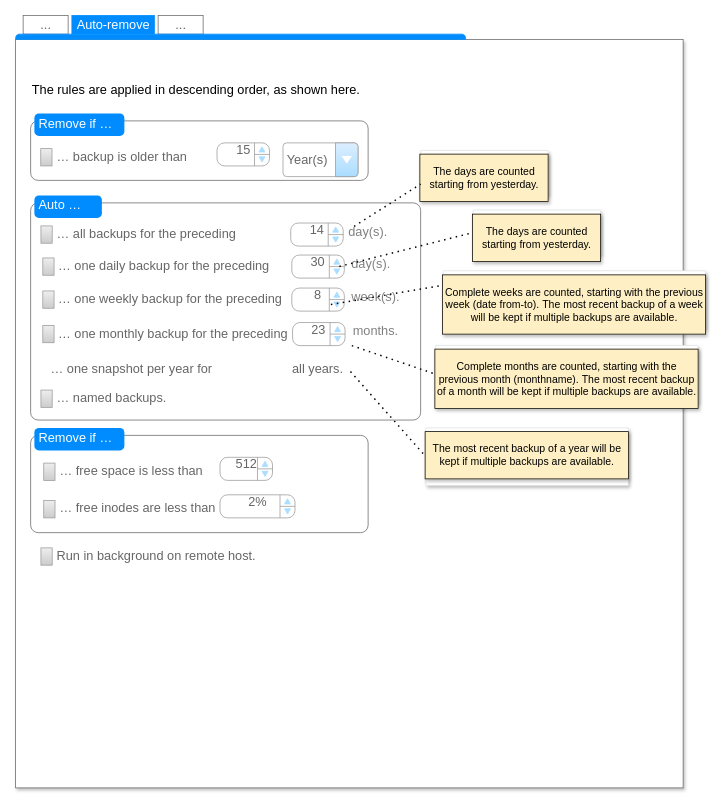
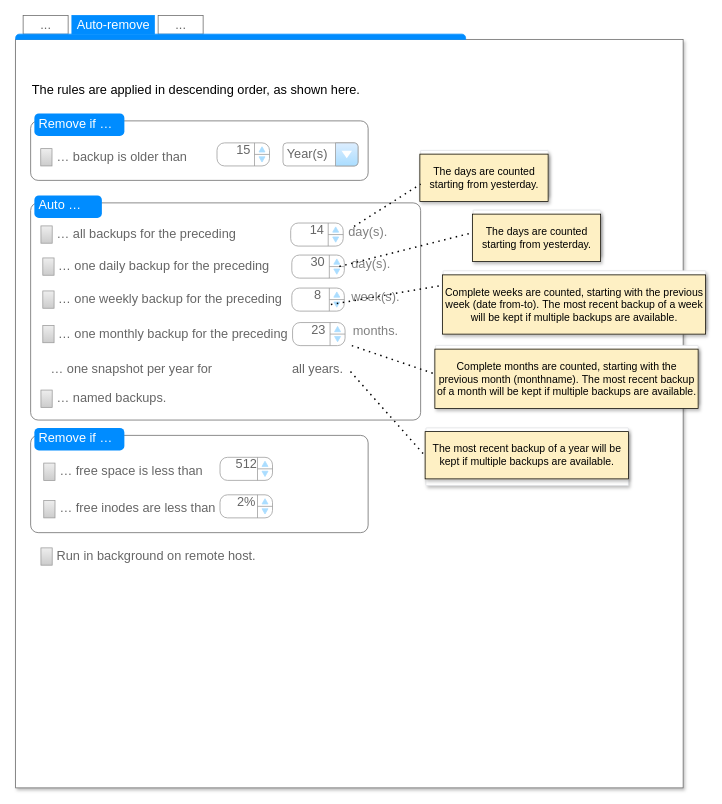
(320, 160) -> (320, 154)
(257, 506) -> (246, 506)
